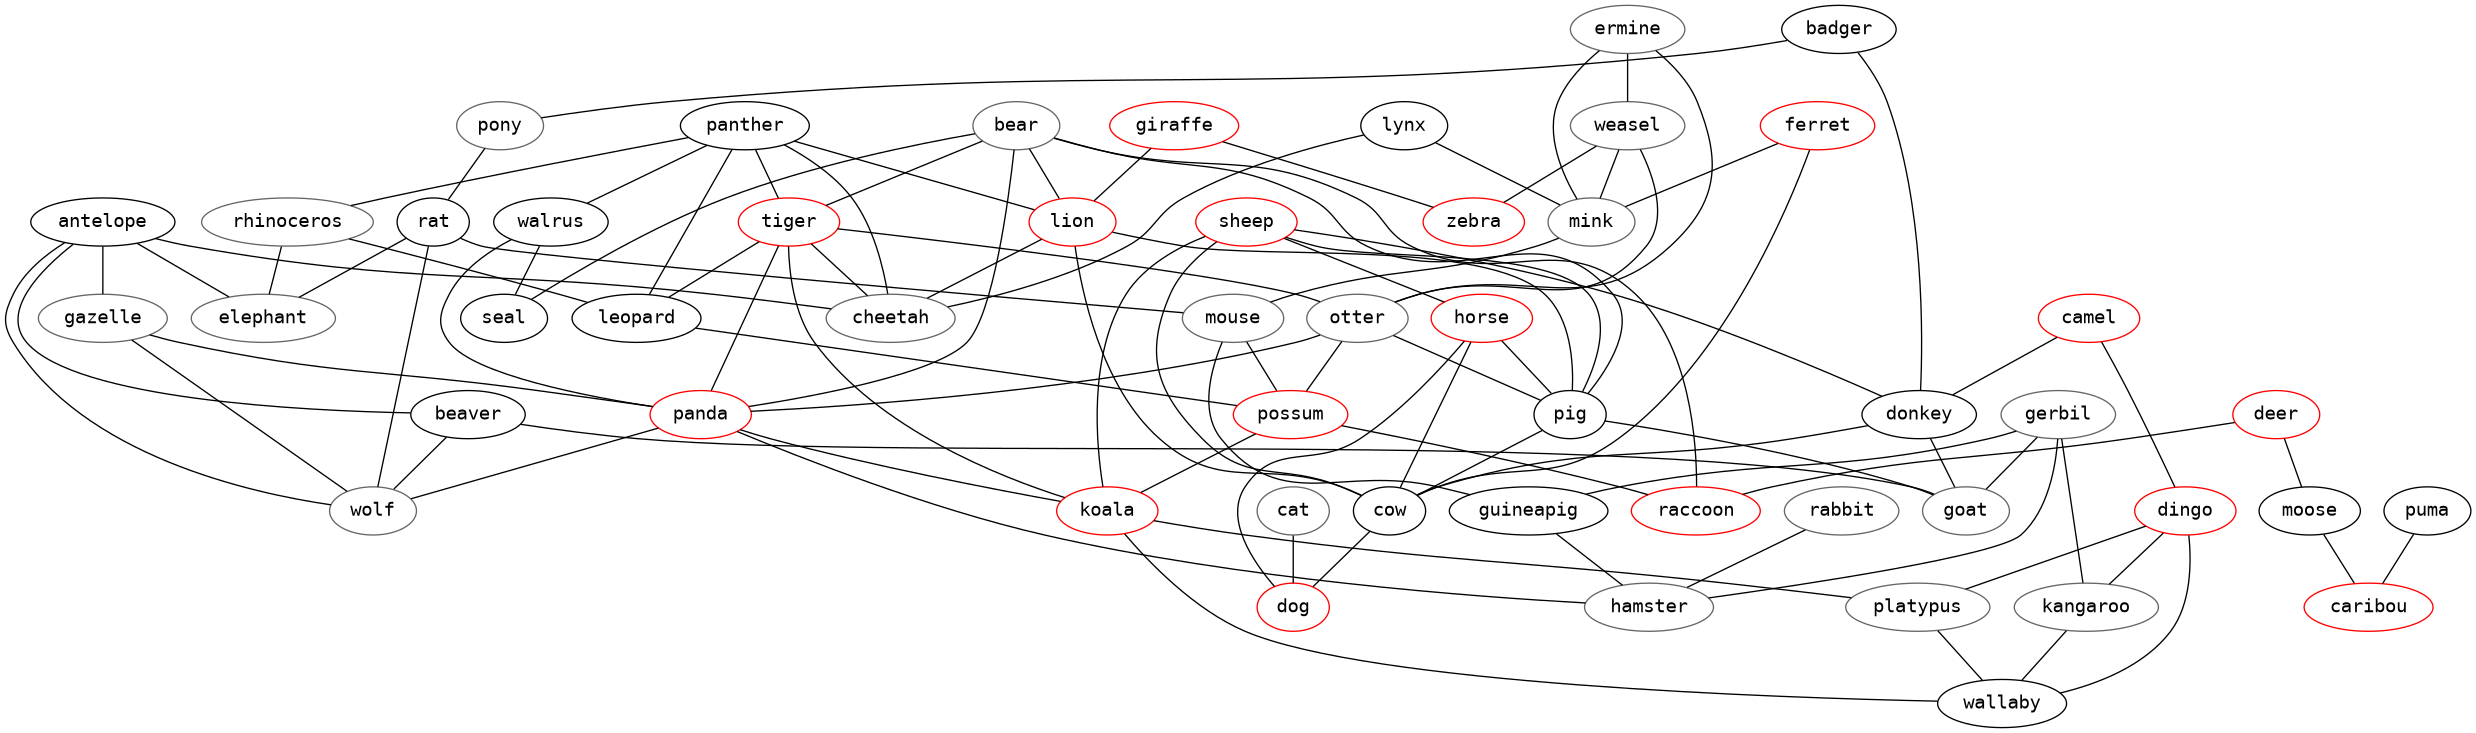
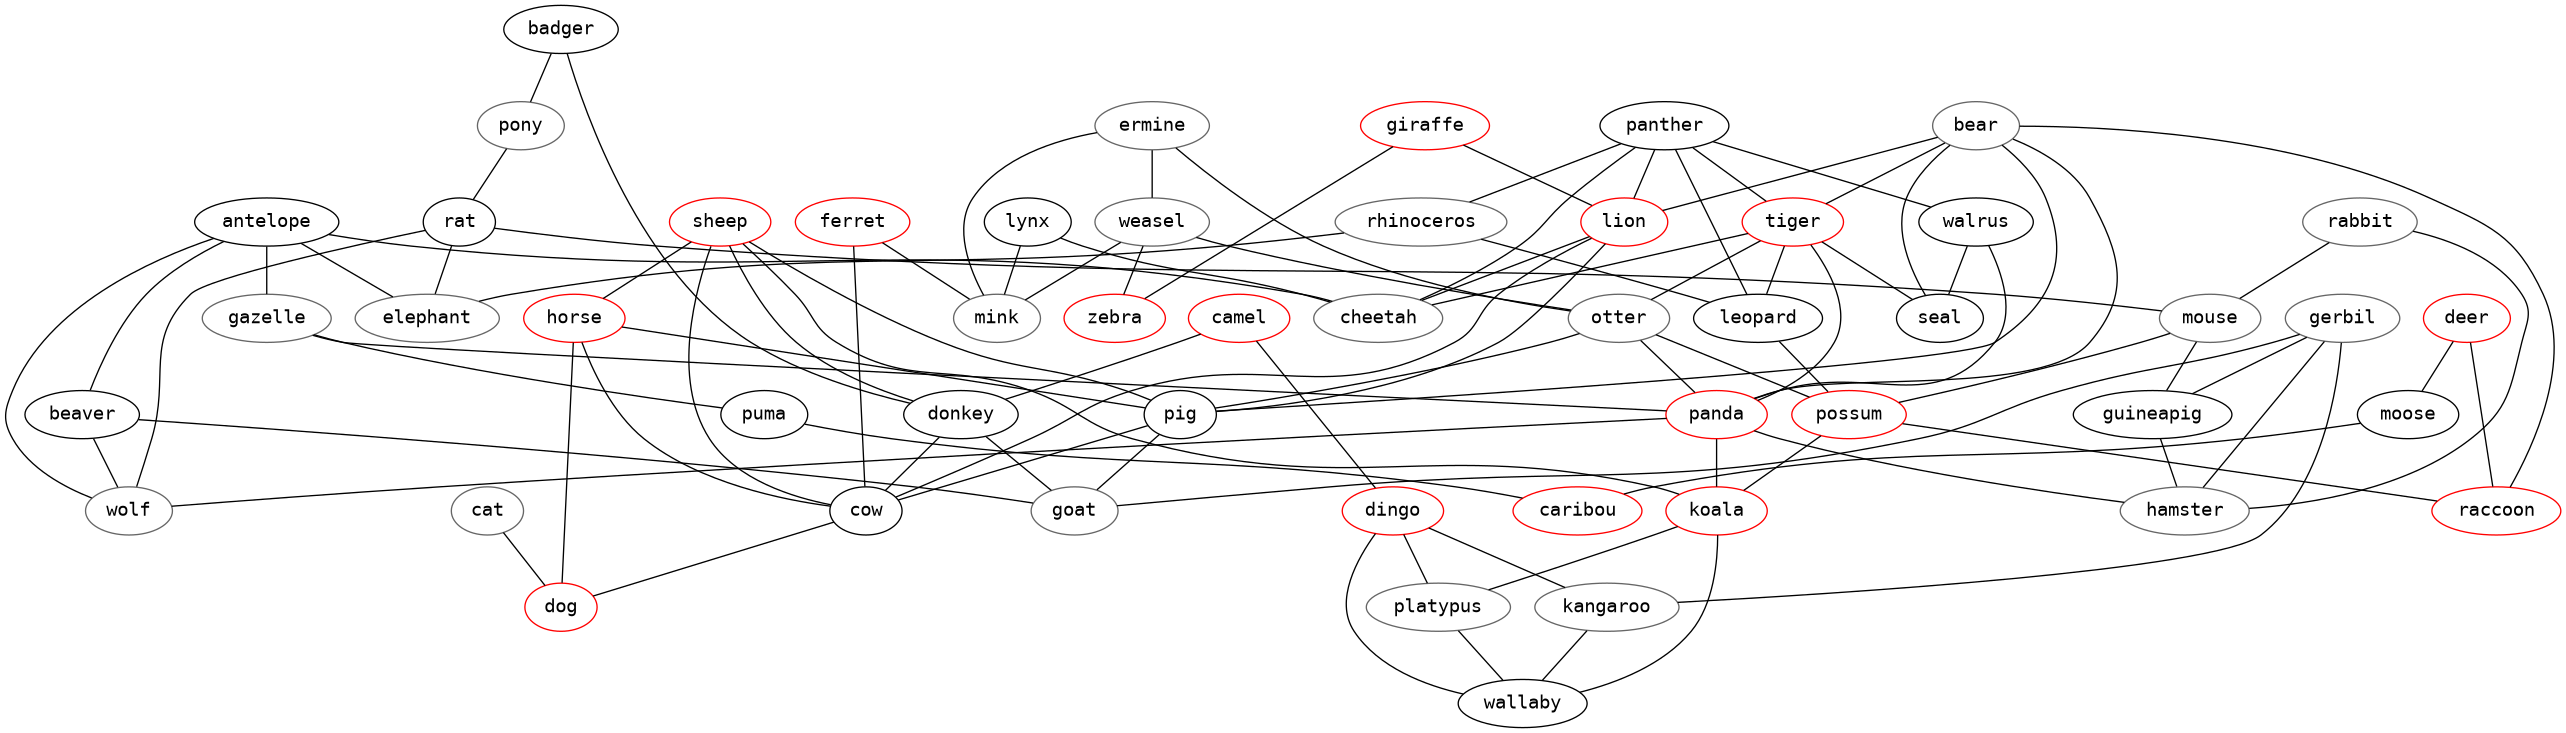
(1415, 271) -> (2285, 270)
(886, 411) -> (1867, 271)
(239, 416) -> (517, 377)
